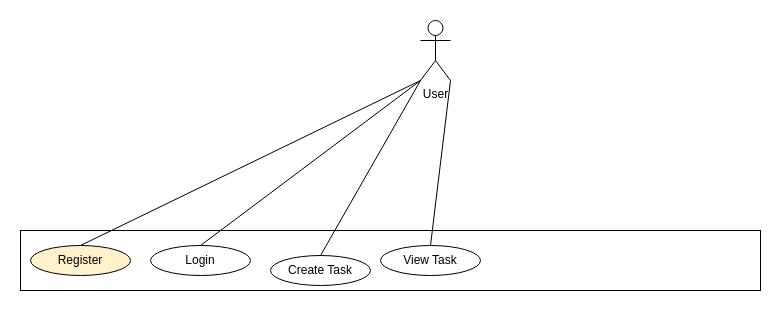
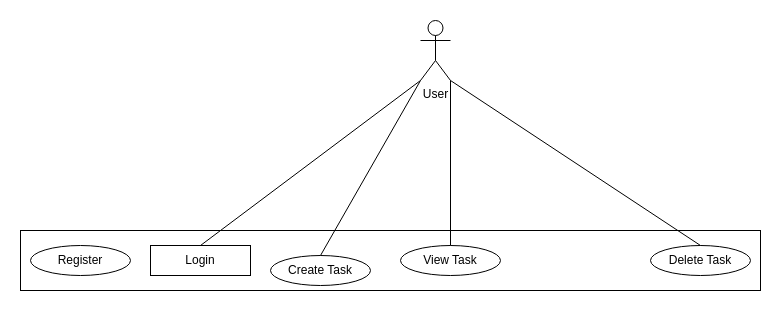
none -> (577, 164)
(245, 166) -> none
(81, 261) -> (81, 261)
(201, 261) -> (201, 261)
(431, 261) -> (451, 261)
none -> (701, 261)
